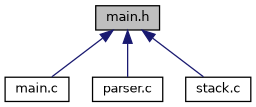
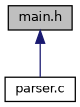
(37, 89) -> none
(218, 89) -> none
